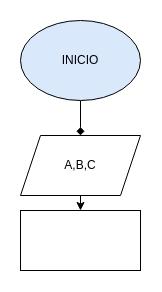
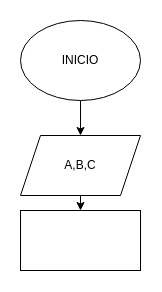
(81, 61) -> (81, 61)
(81, 127) -> (81, 127)
